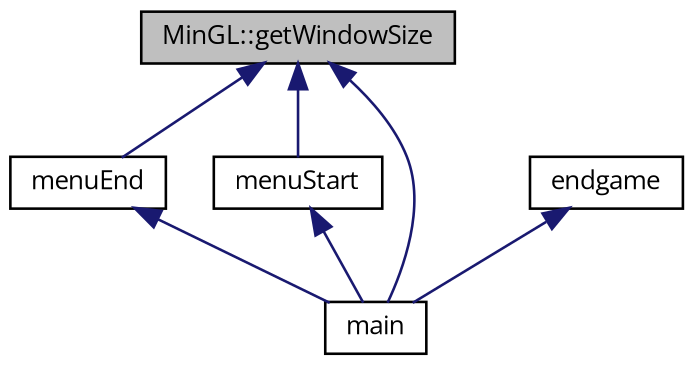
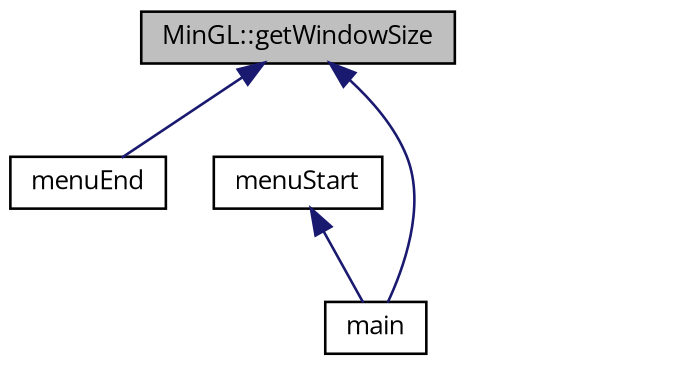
(298, 124) -> none
(606, 183) -> none
(244, 261) -> none
